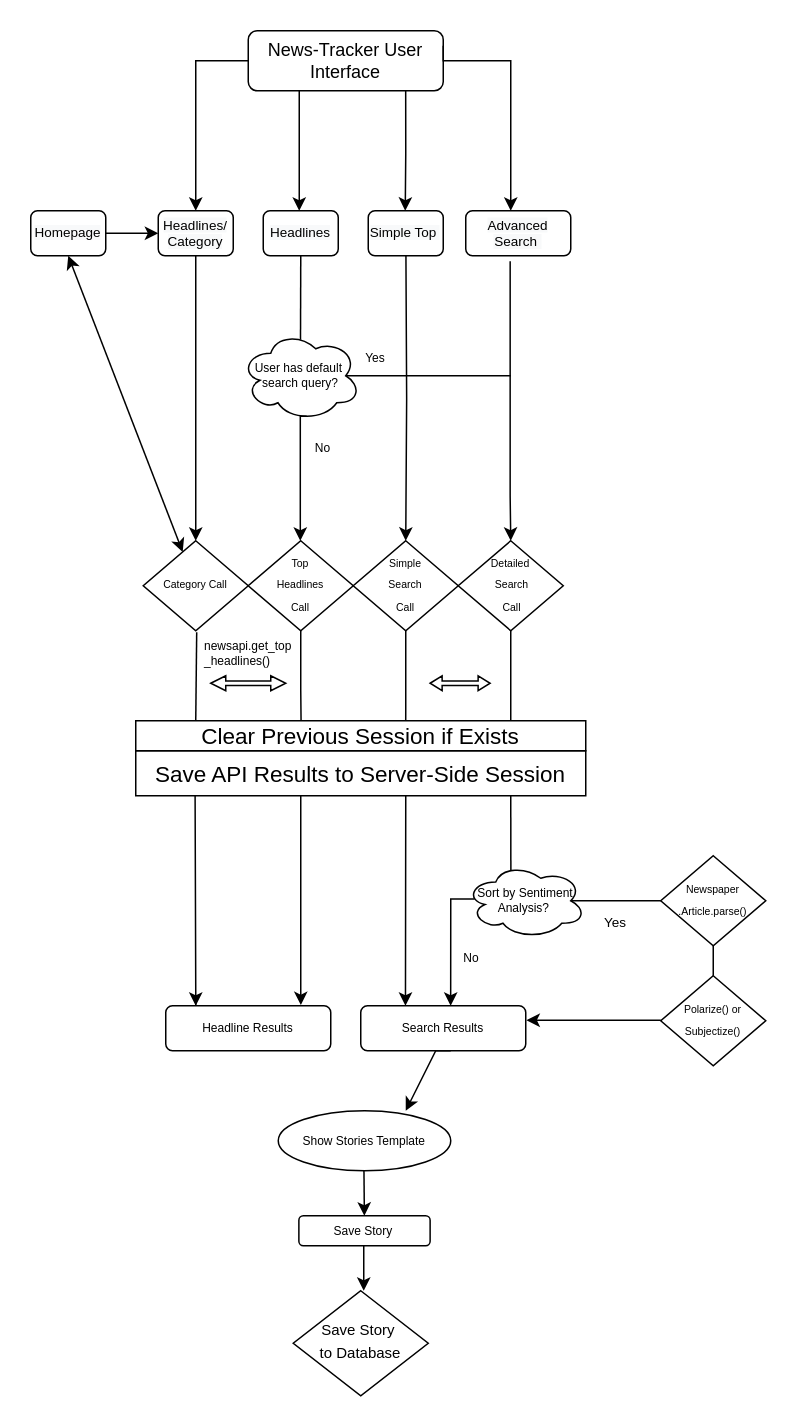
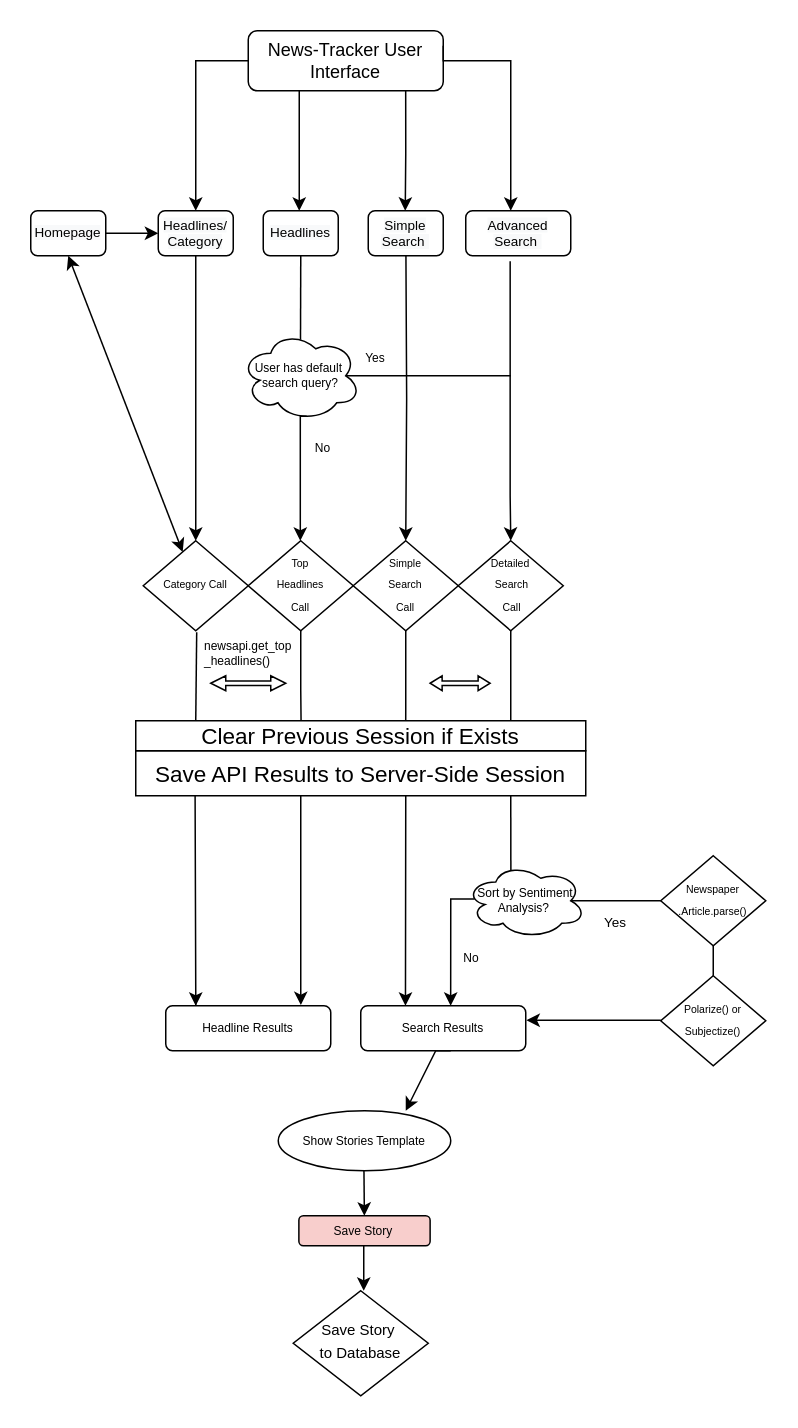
(406, 233) -> (406, 233)
(365, 1231) -> (365, 1231)
